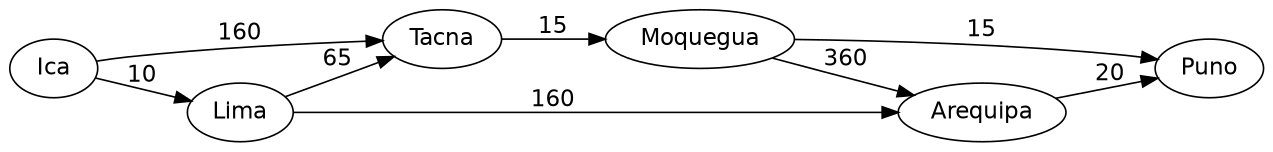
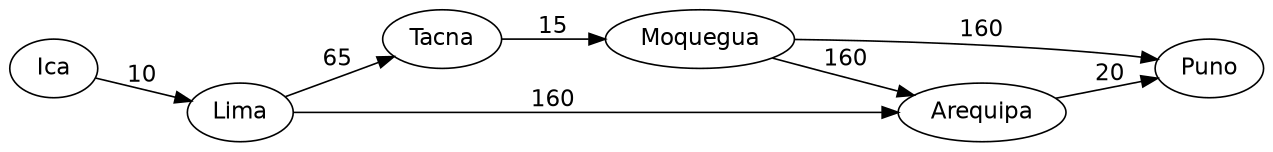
(982, 30) -> (982, 30)
(231, 48) -> none
(846, 59) -> (846, 59)
